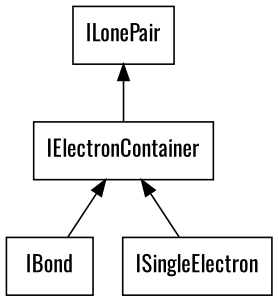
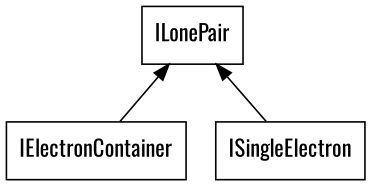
(165, 215) -> (247, 99)
(50, 266) -> none
